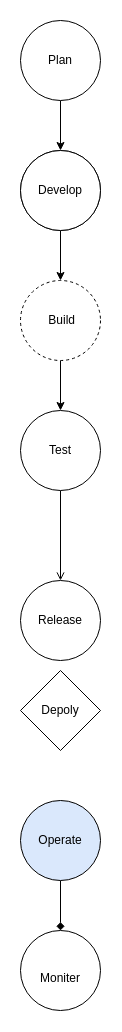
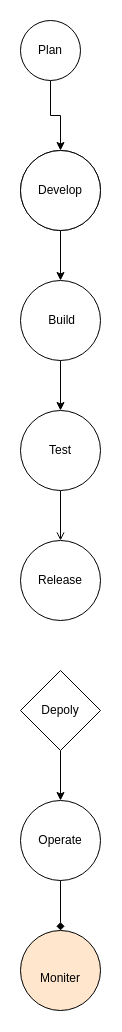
(61, 61) -> (51, 51)
(61, 321) -> (61, 321)
(61, 621) -> (61, 581)
none -> (61, 772)
(61, 841) -> (61, 841)
(61, 971) -> (61, 971)
